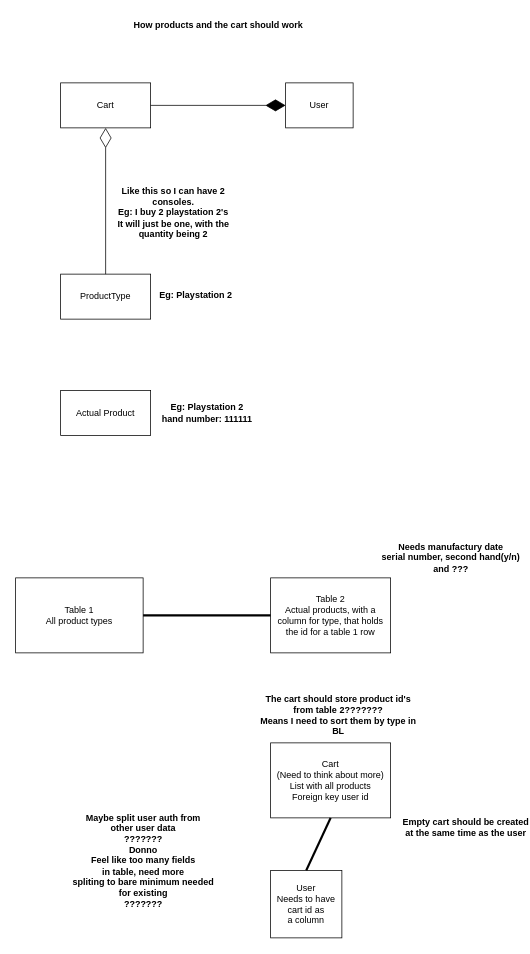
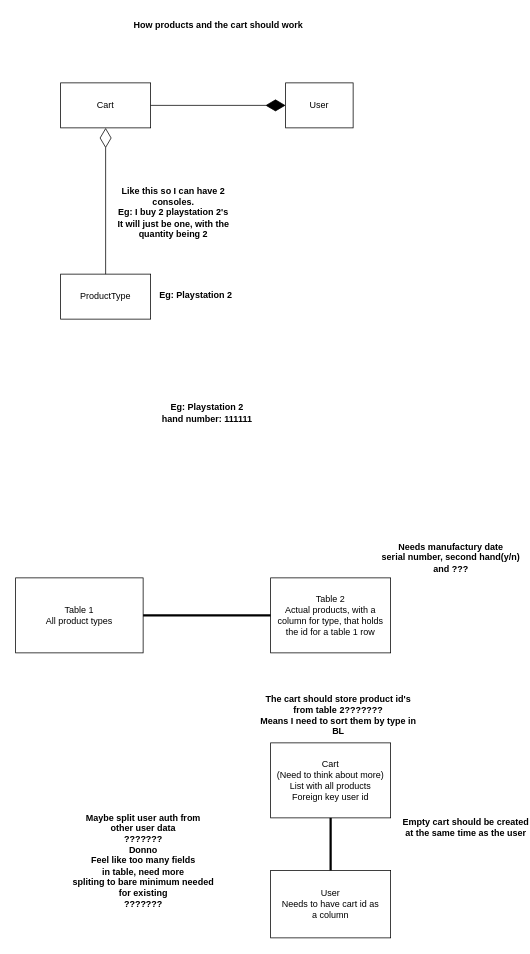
(105, 413) -> none
(306, 904) -> (330, 904)
